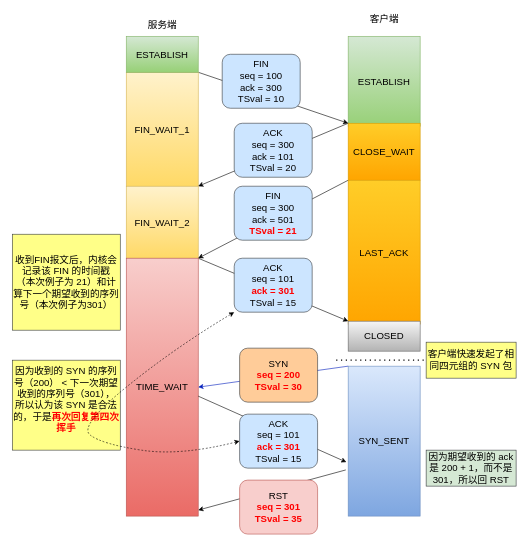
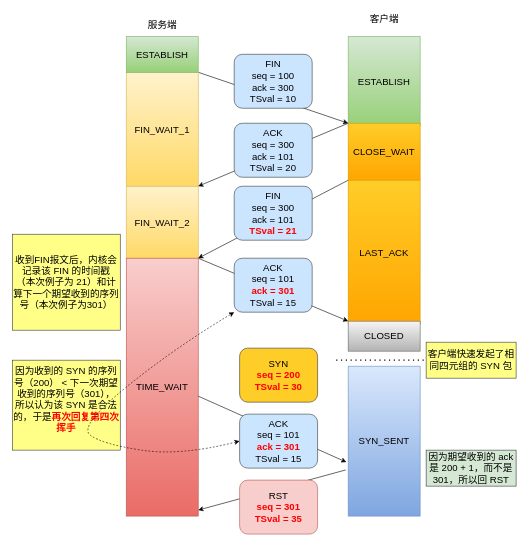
(261, 81) -> (273, 81)
(273, 213) -> (273, 213)
(279, 375) -> (279, 375)
(221, 384) -> none
